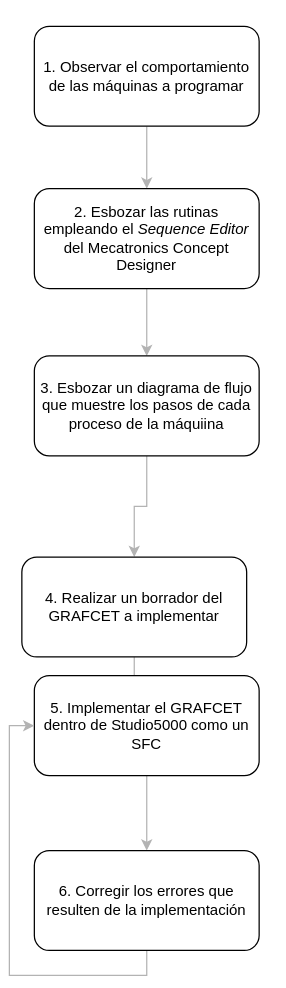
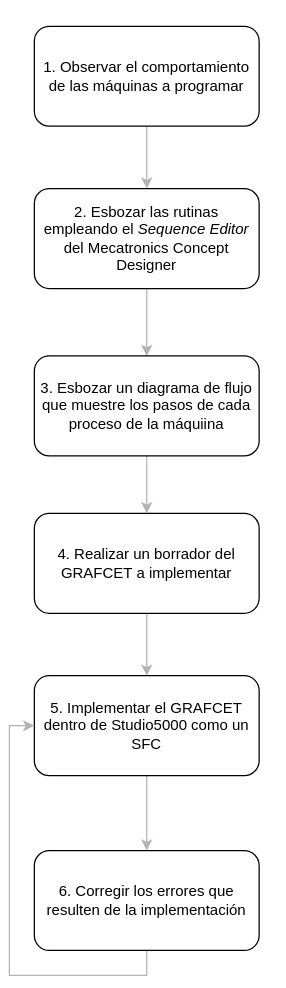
(134, 607) -> (147, 563)
